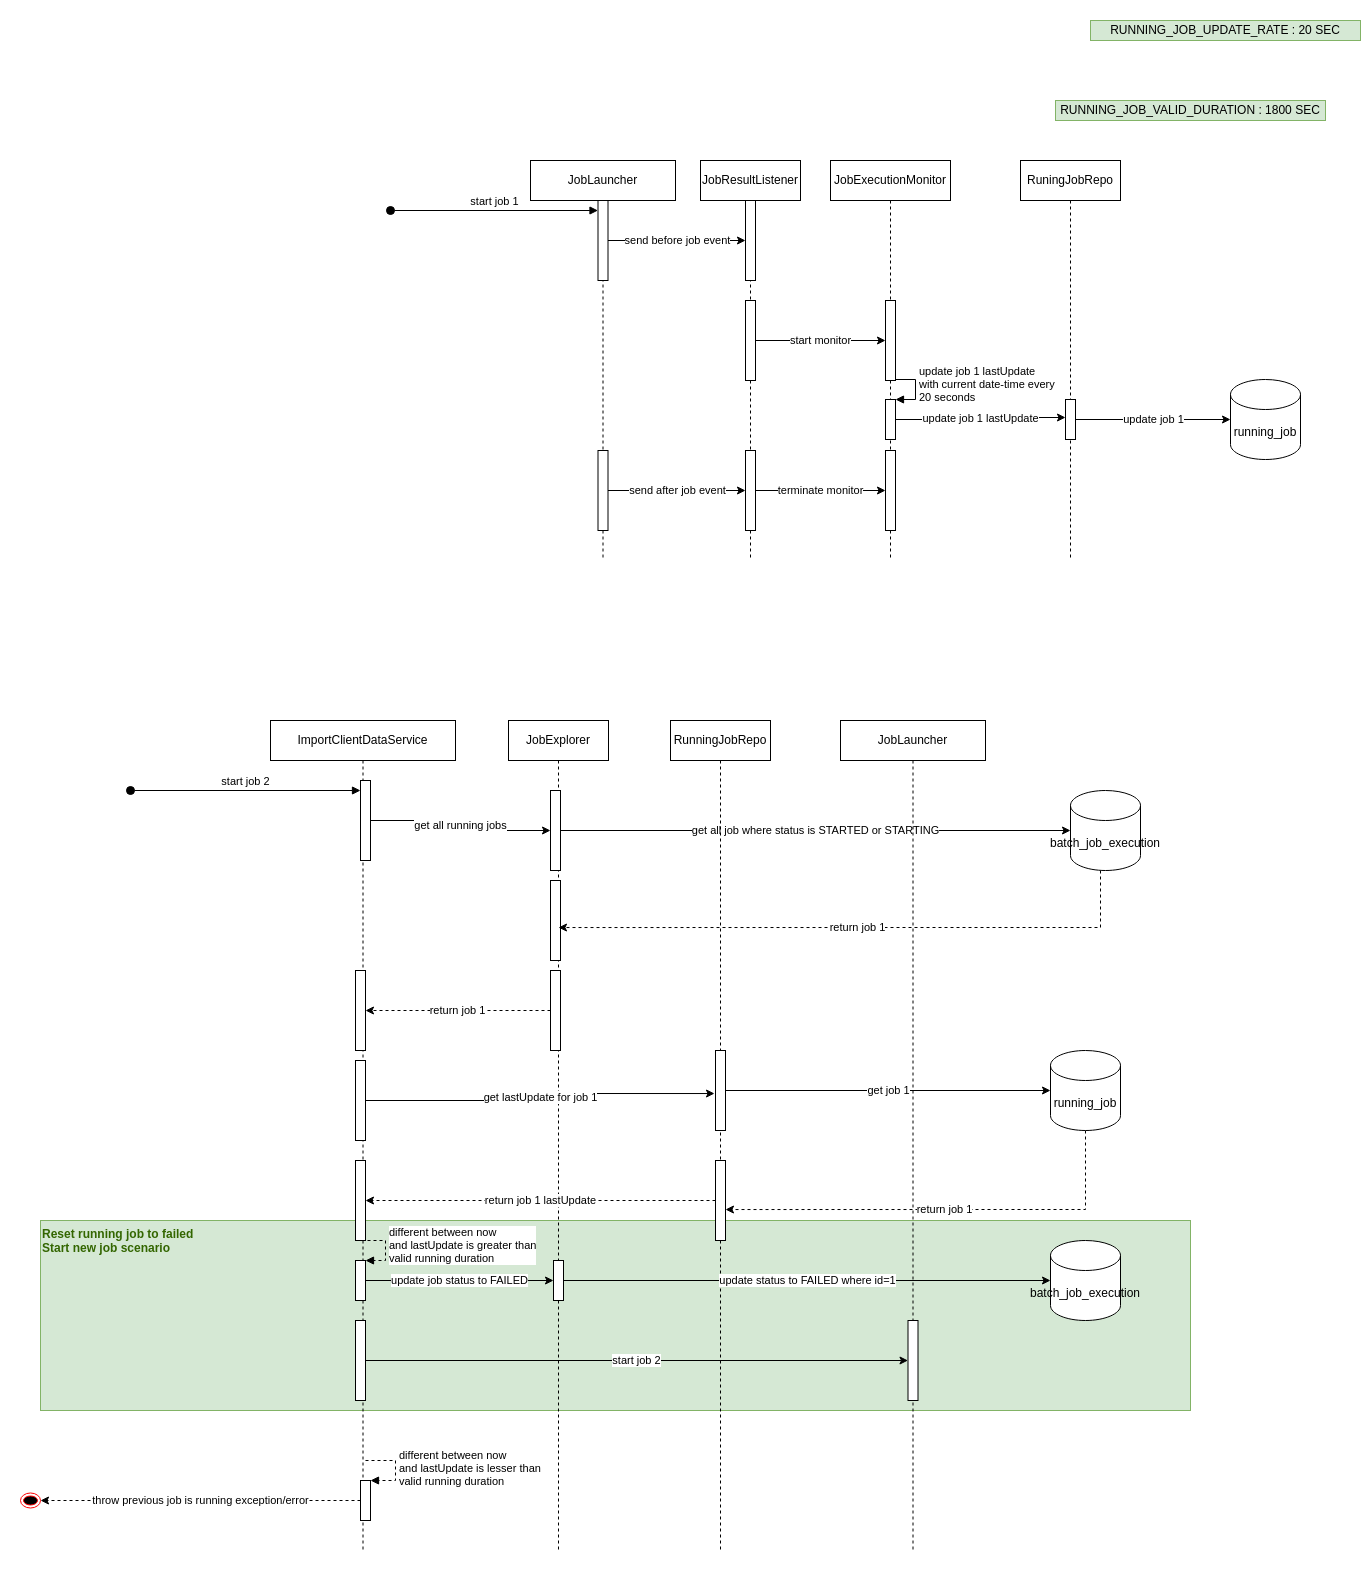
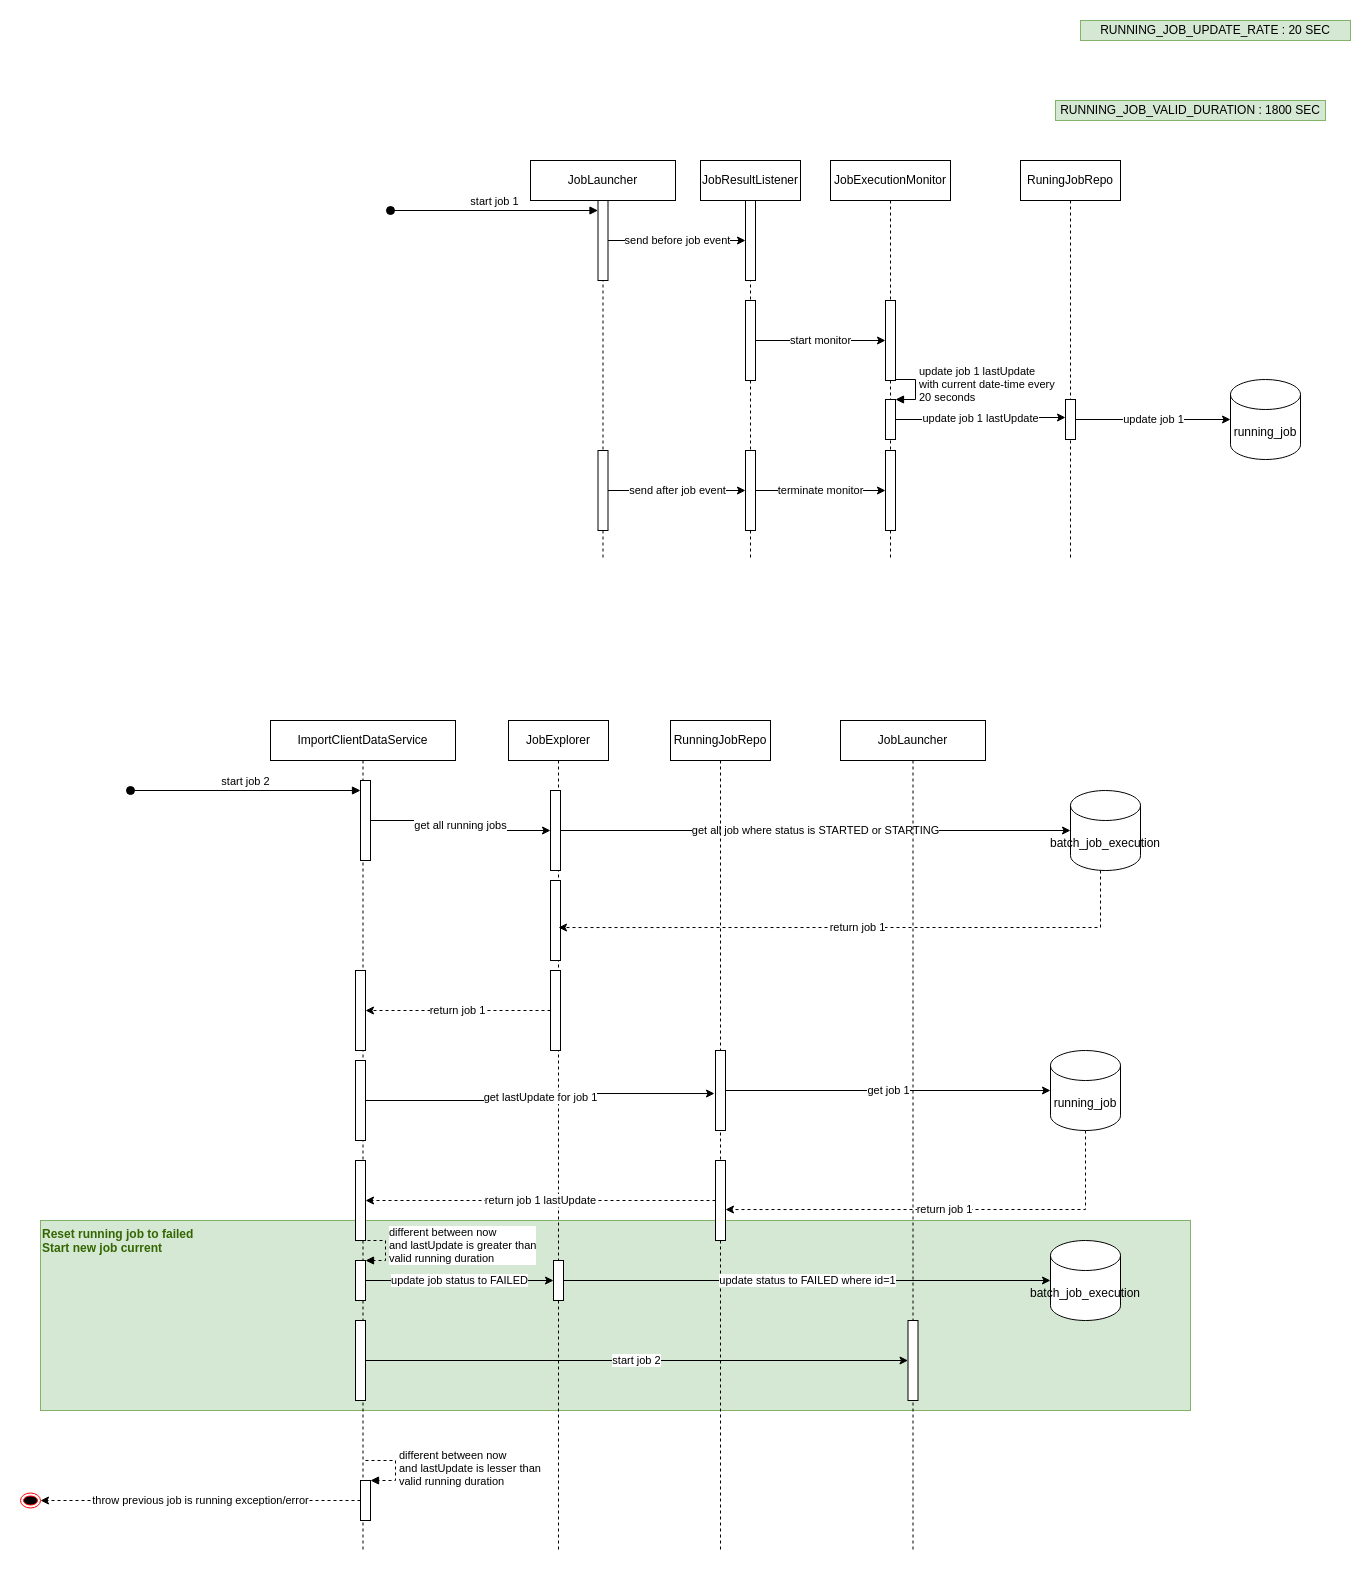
(1226, 31) -> (1216, 31)
(122, 1242) -> (122, 1242)
